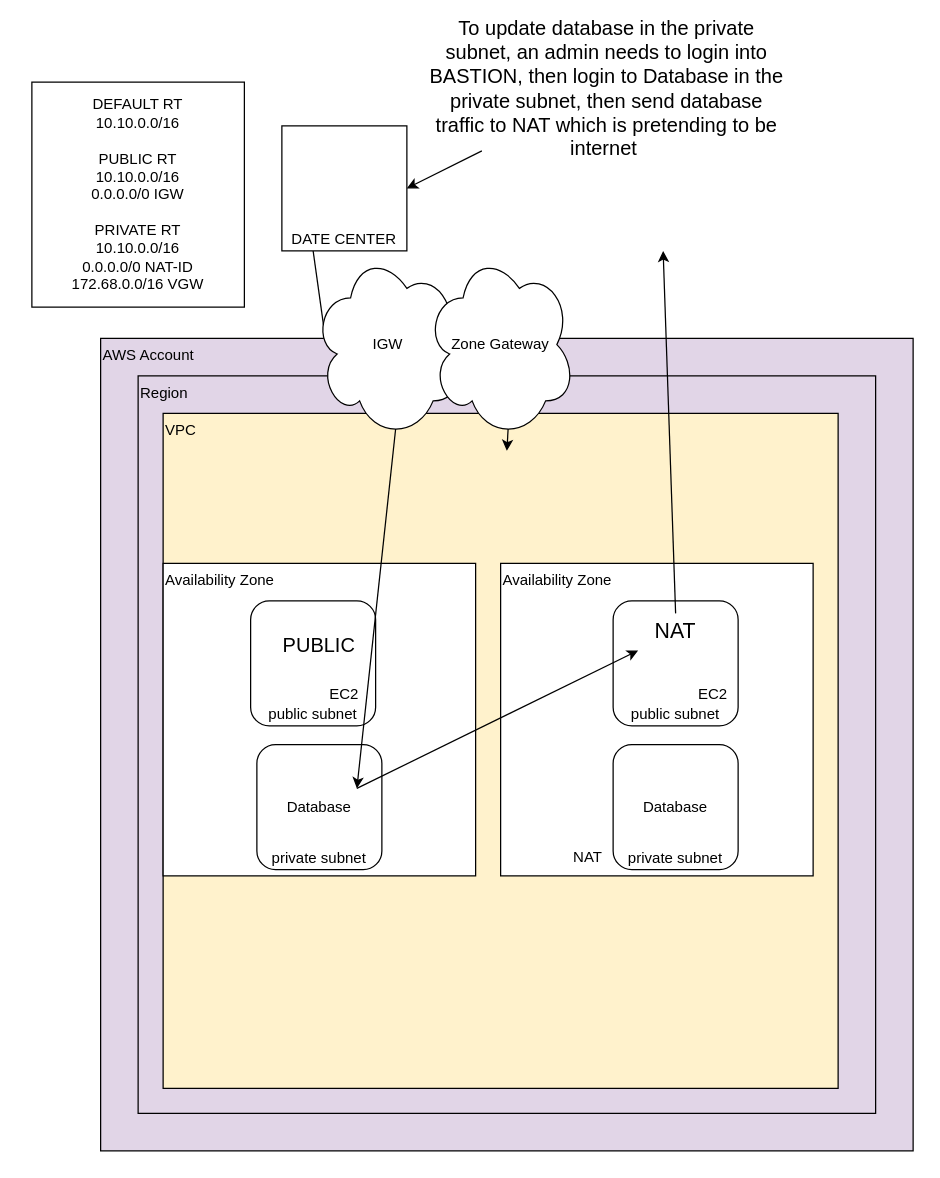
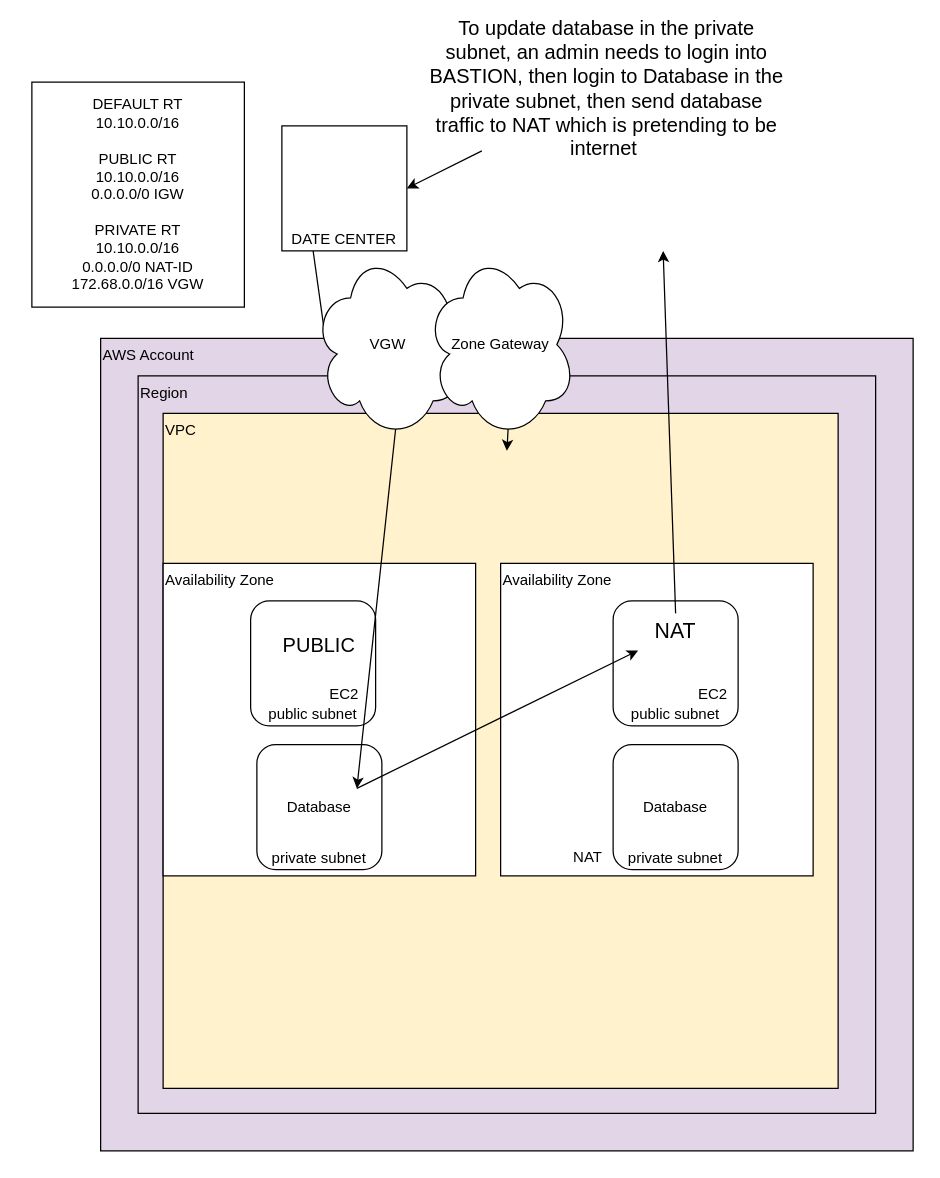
(388, 344) -> (388, 344)
